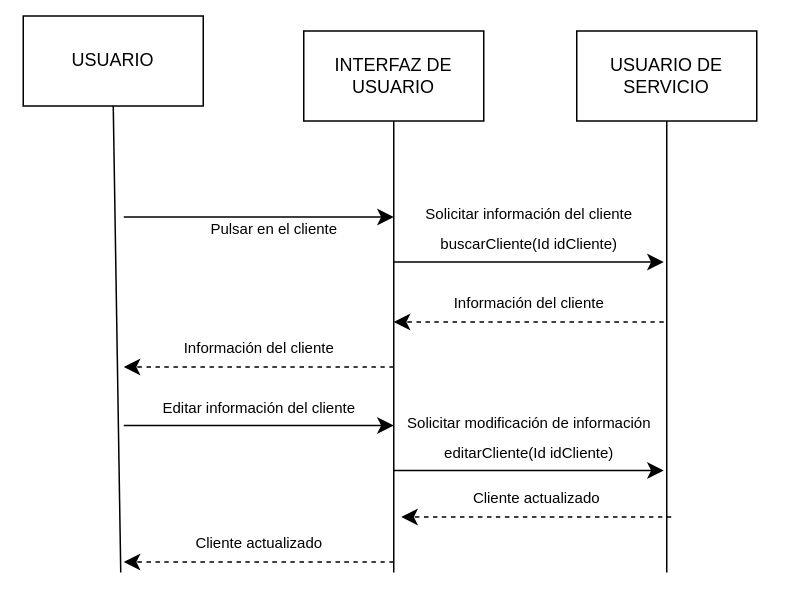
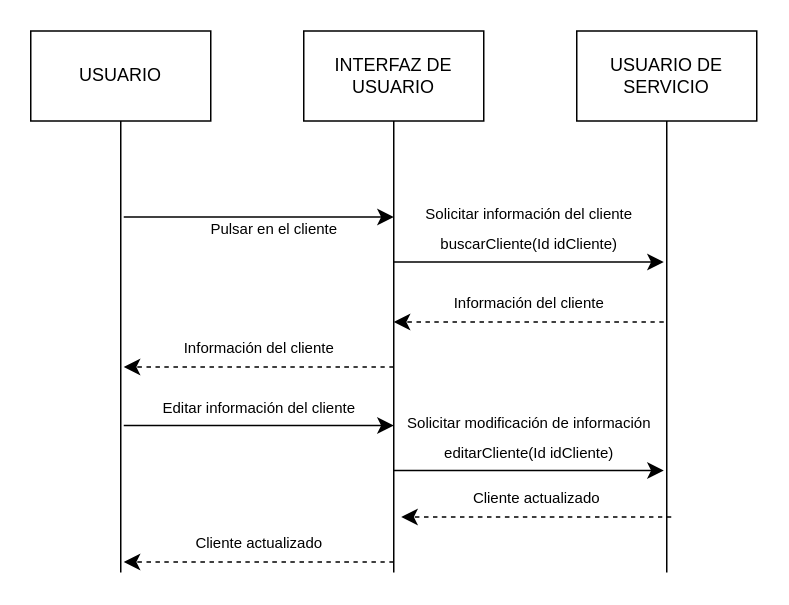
(113, 61) -> (121, 76)
